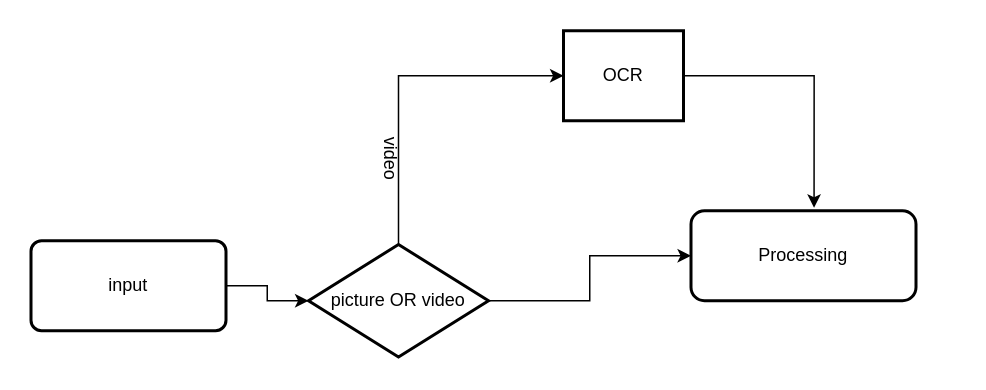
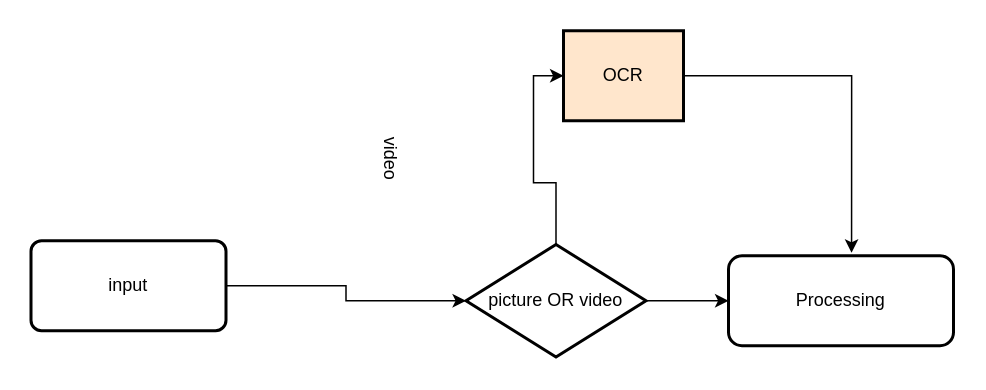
(623, 76) -> (623, 76)
(803, 256) -> (841, 301)
(398, 301) -> (556, 301)
